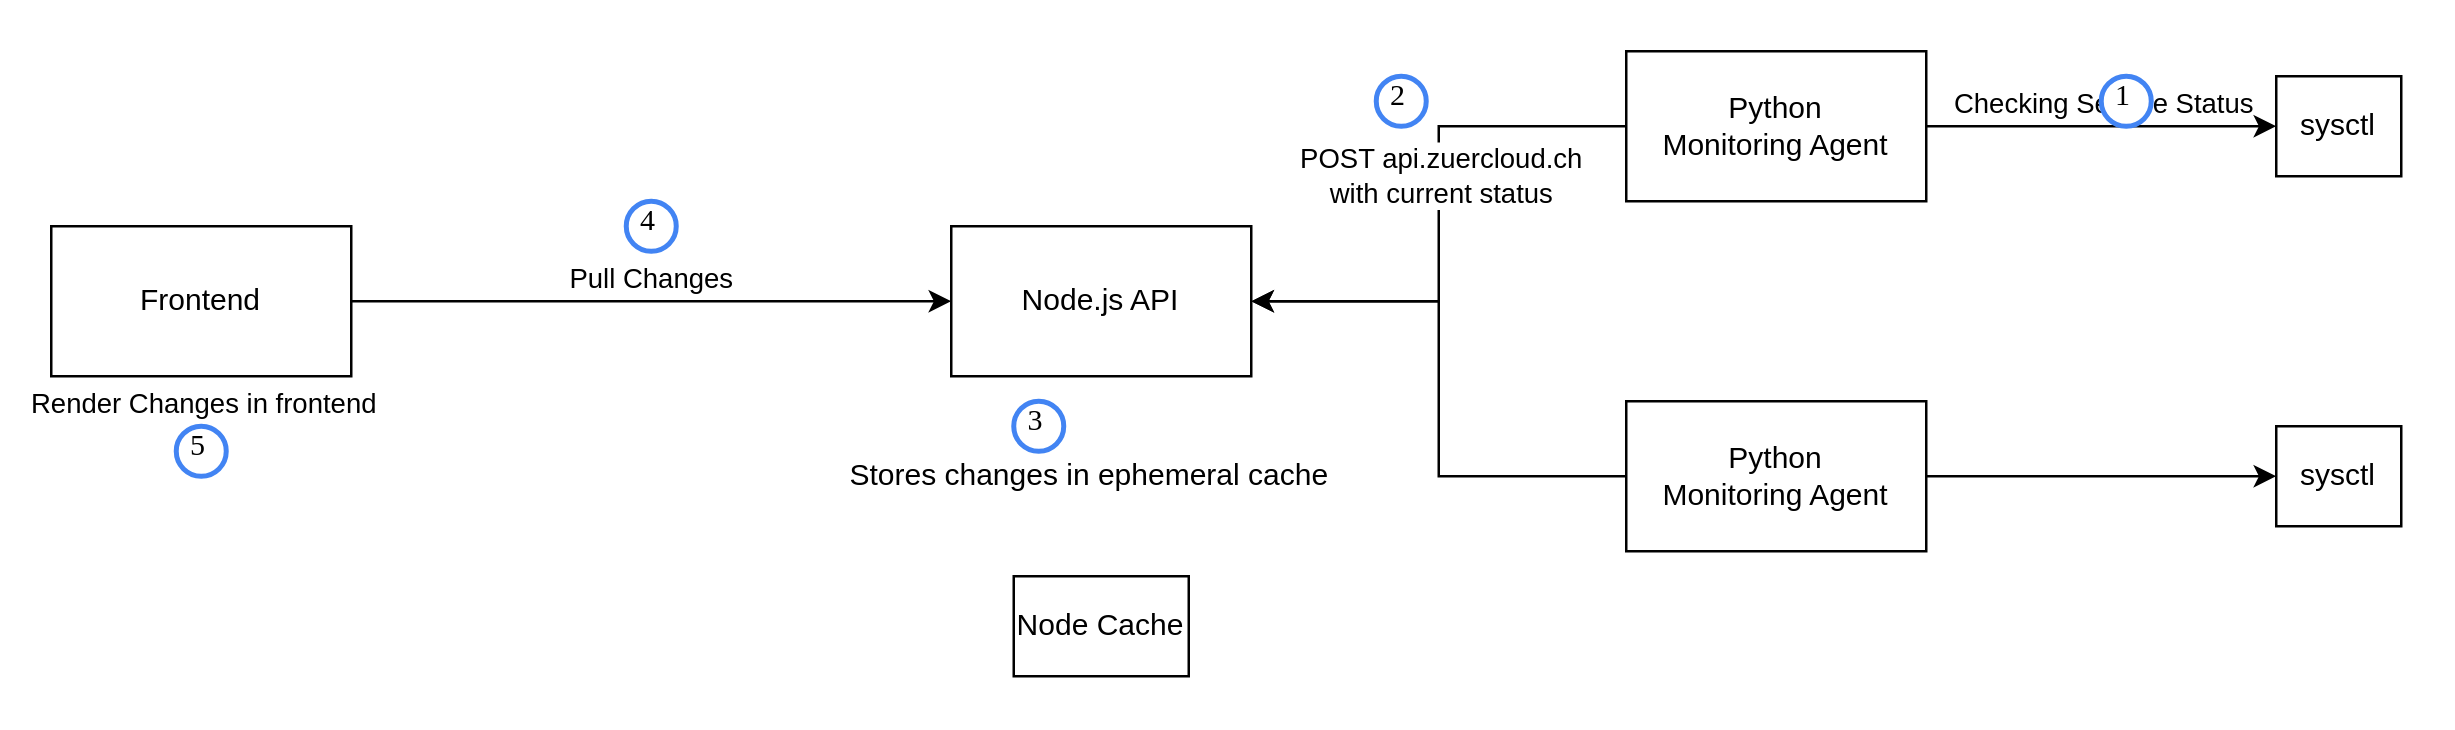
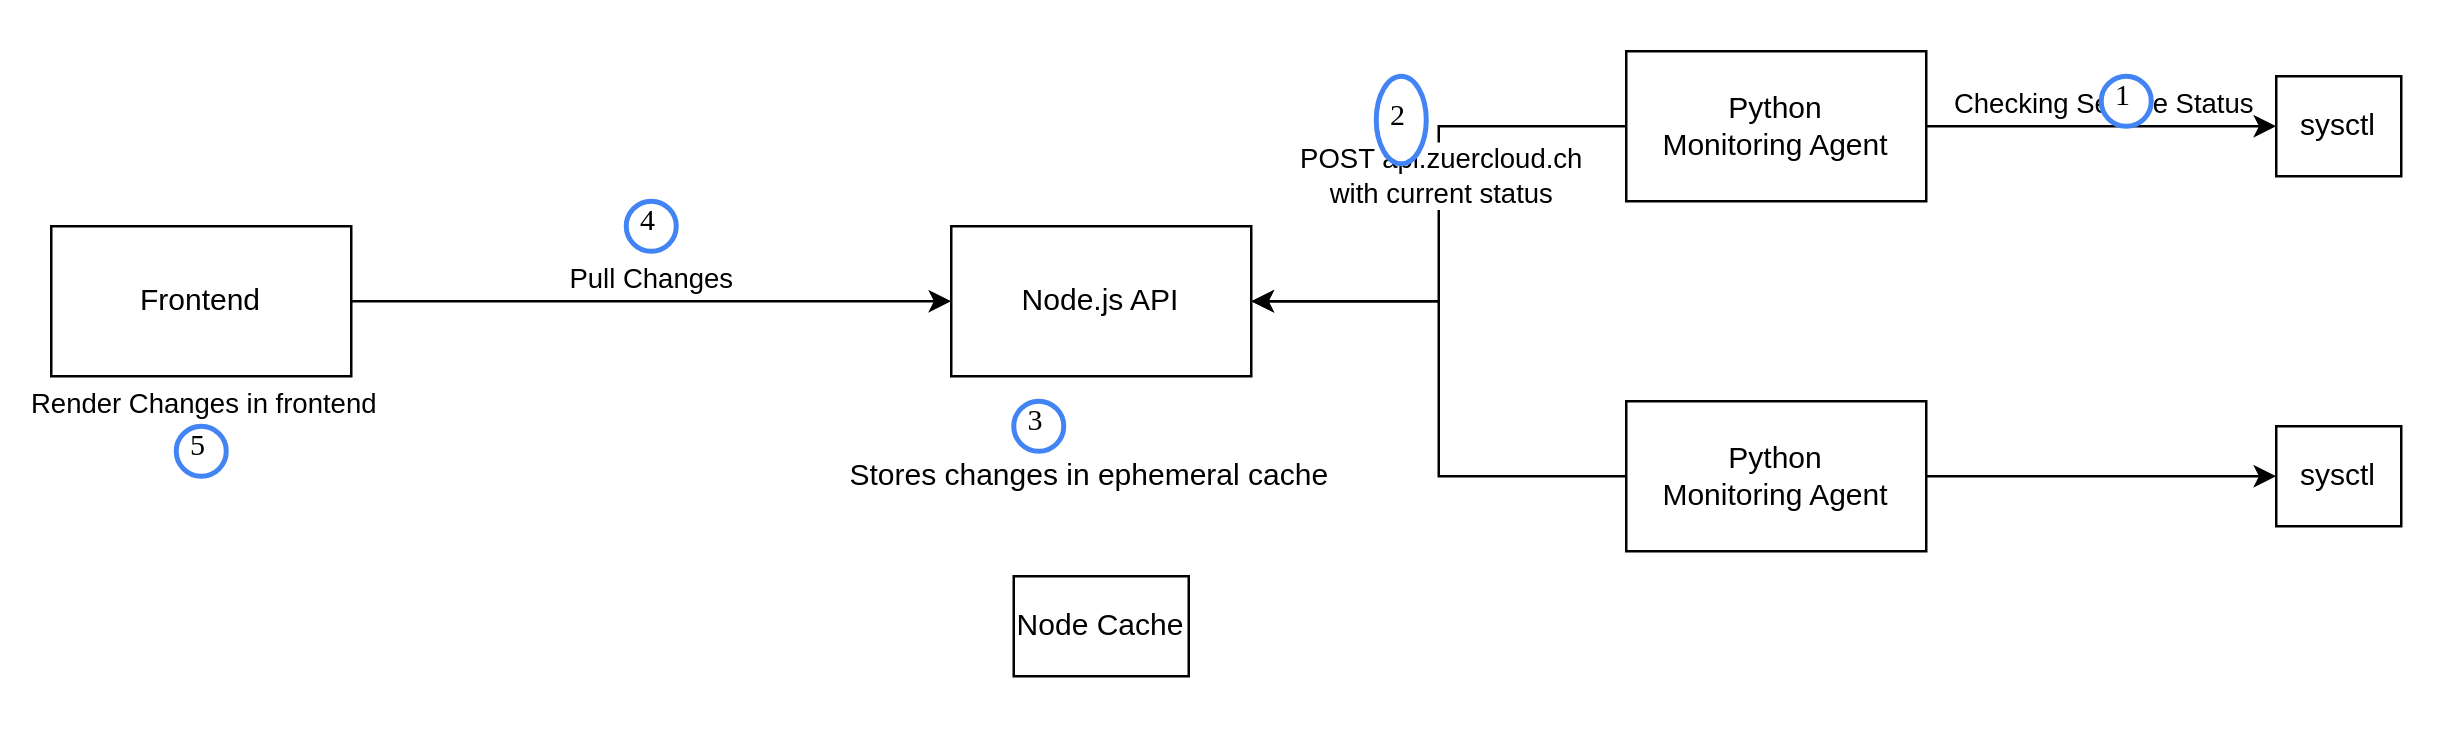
(1401, 101) -> (1401, 120)
